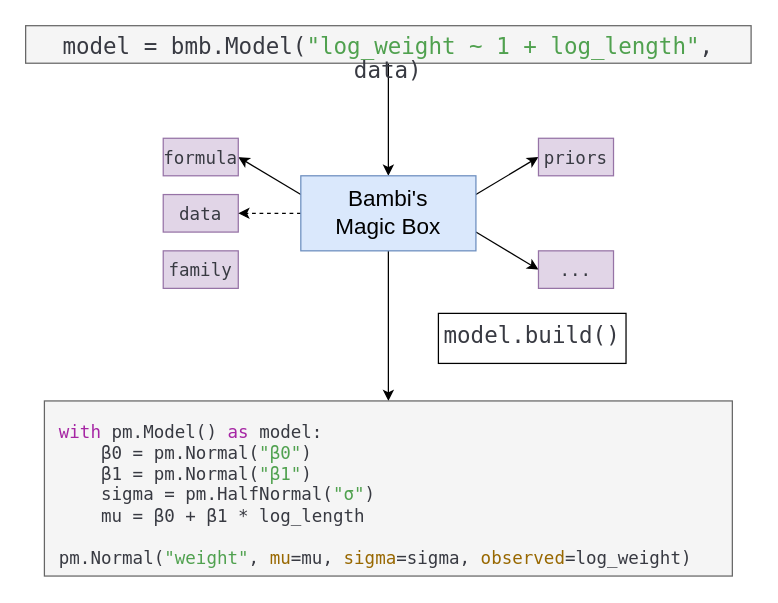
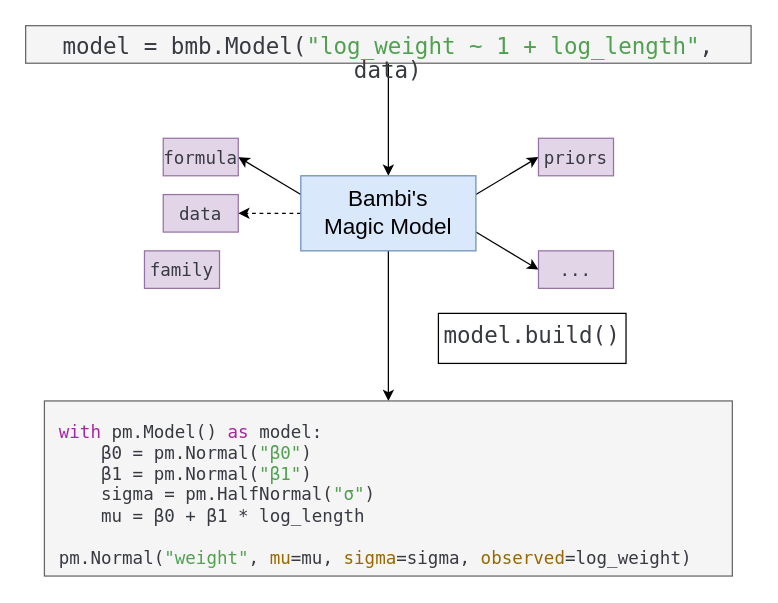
(388, 213) -> (388, 213)
(201, 269) -> (182, 269)
